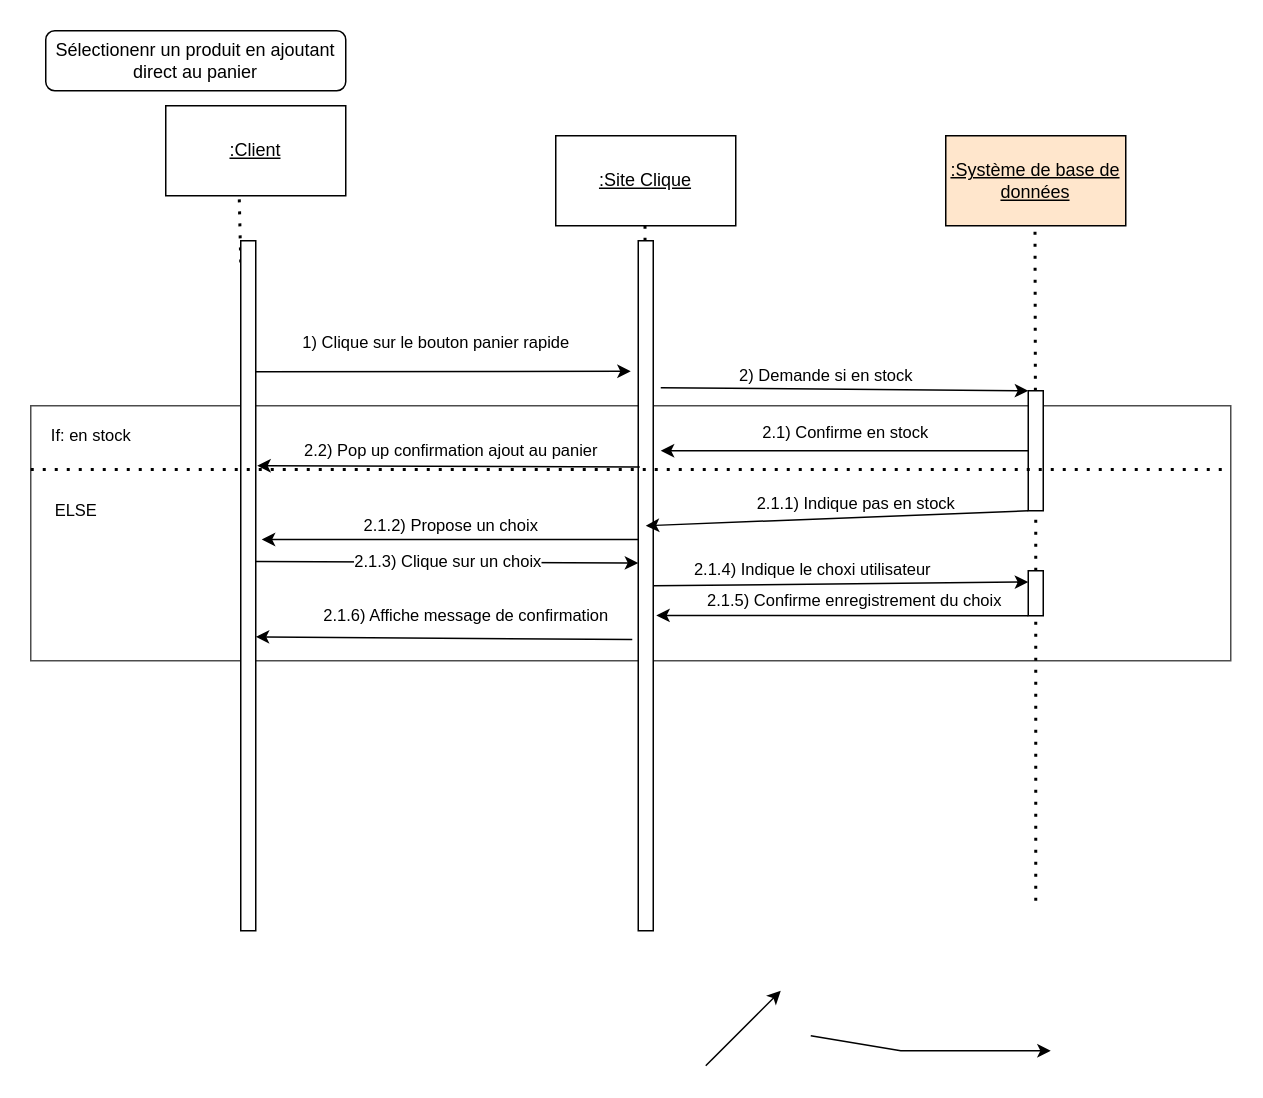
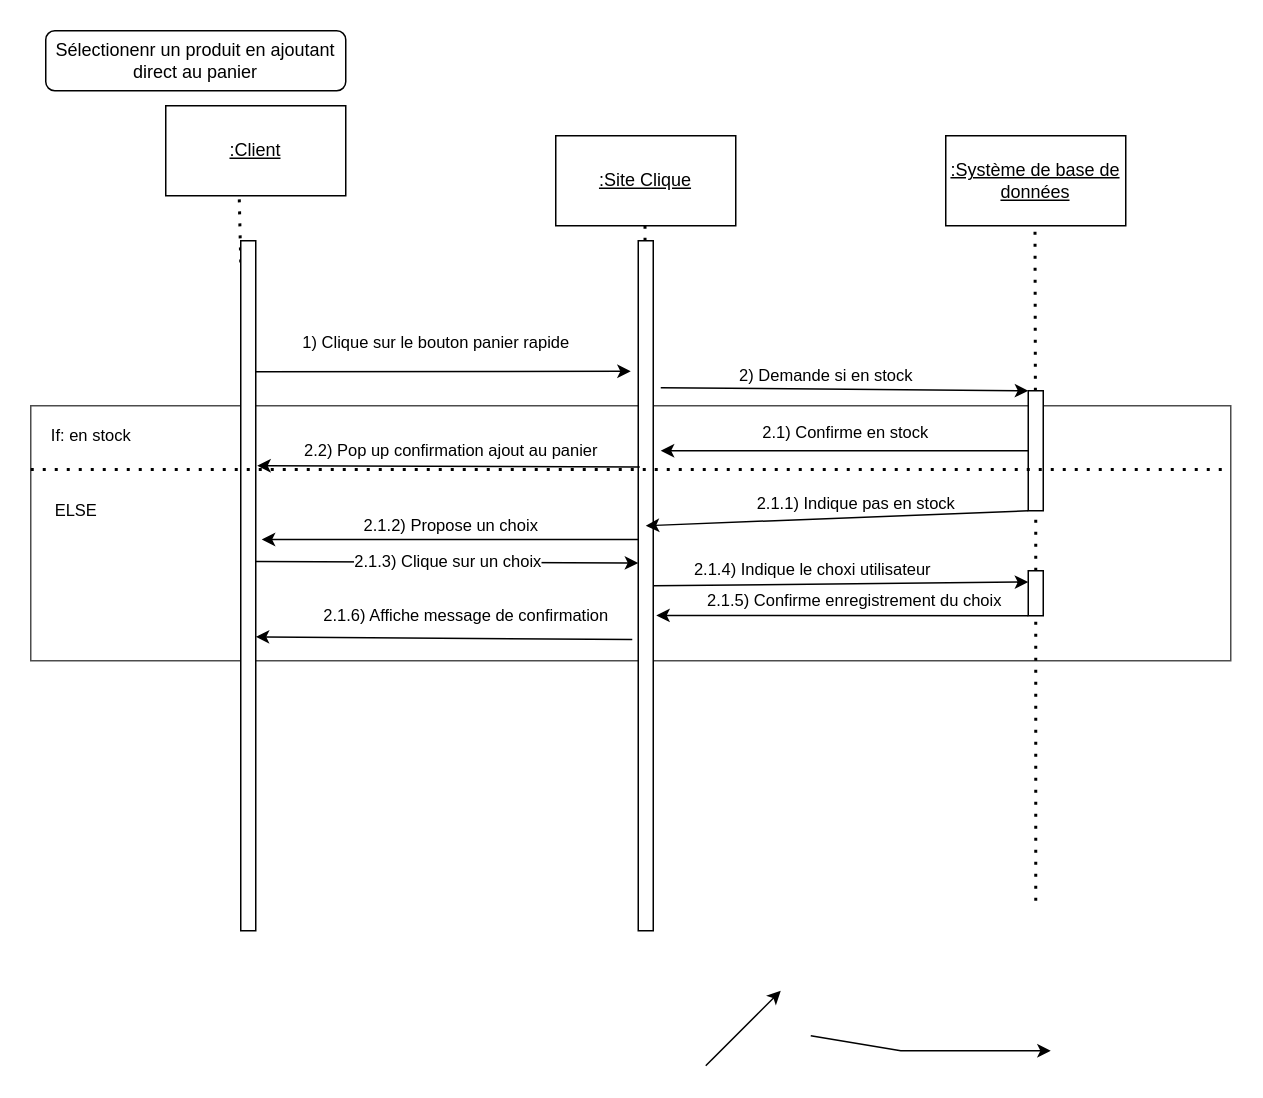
(1036, 181) -> (1036, 181)
